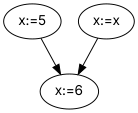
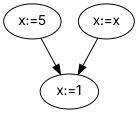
(69, 92) -> (69, 92)
